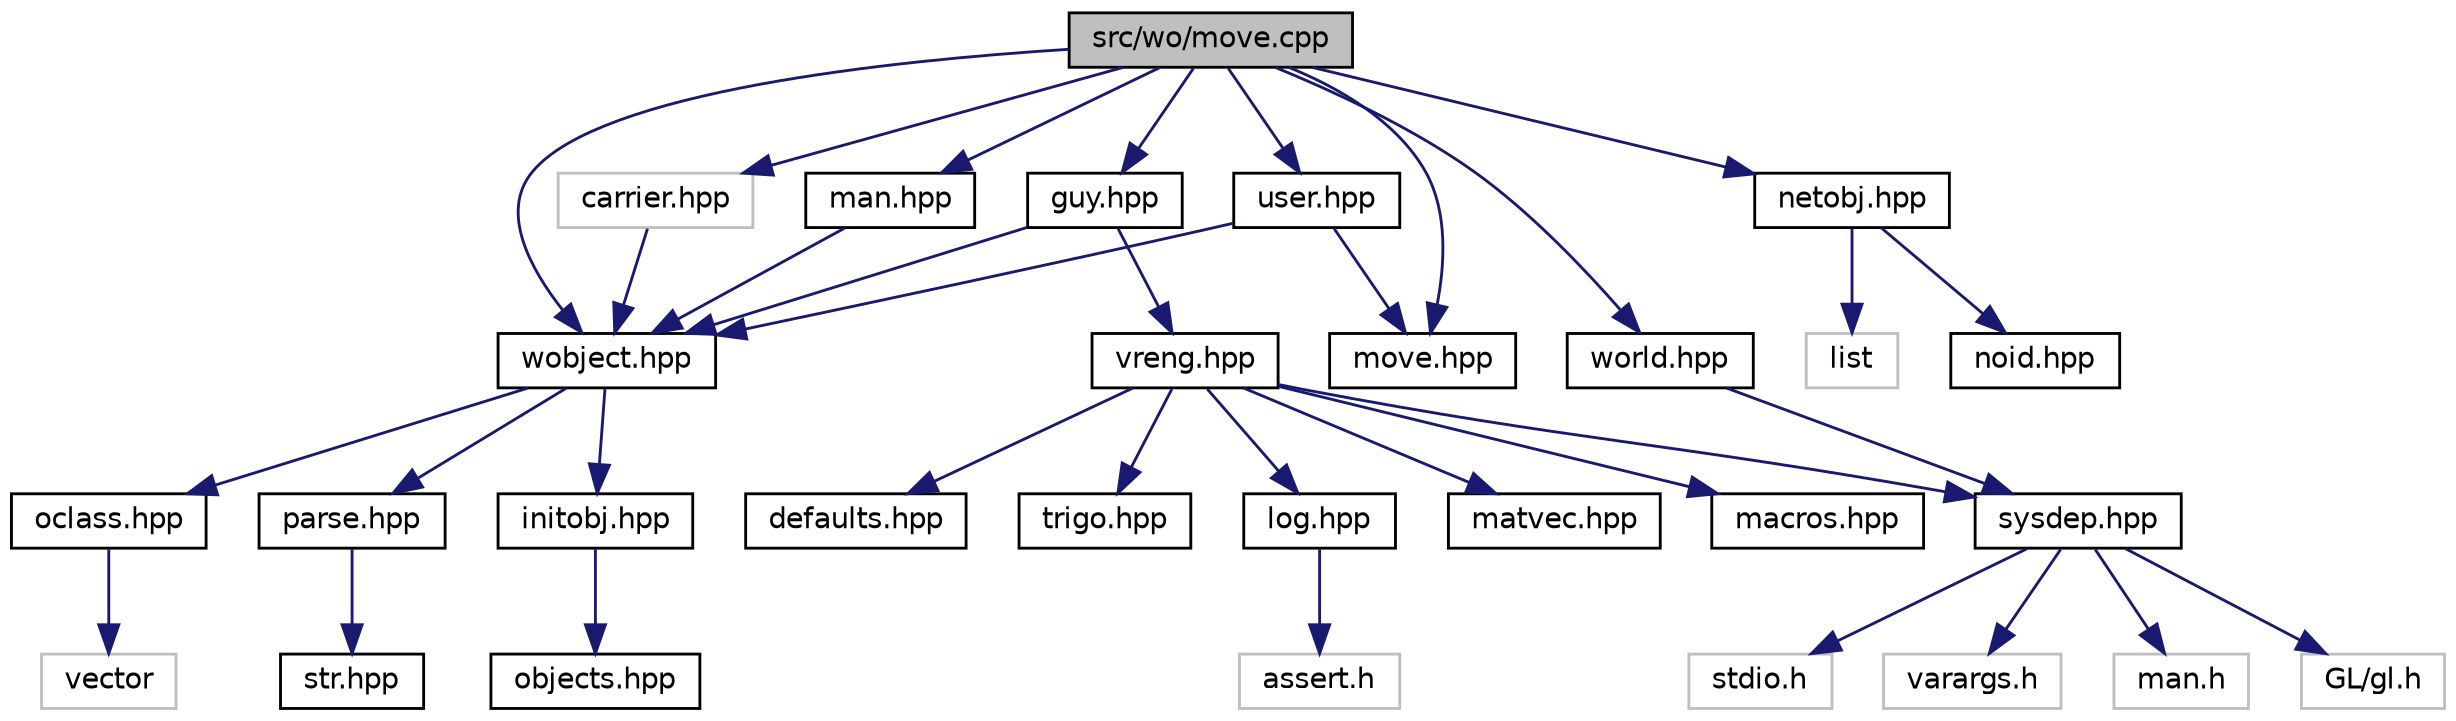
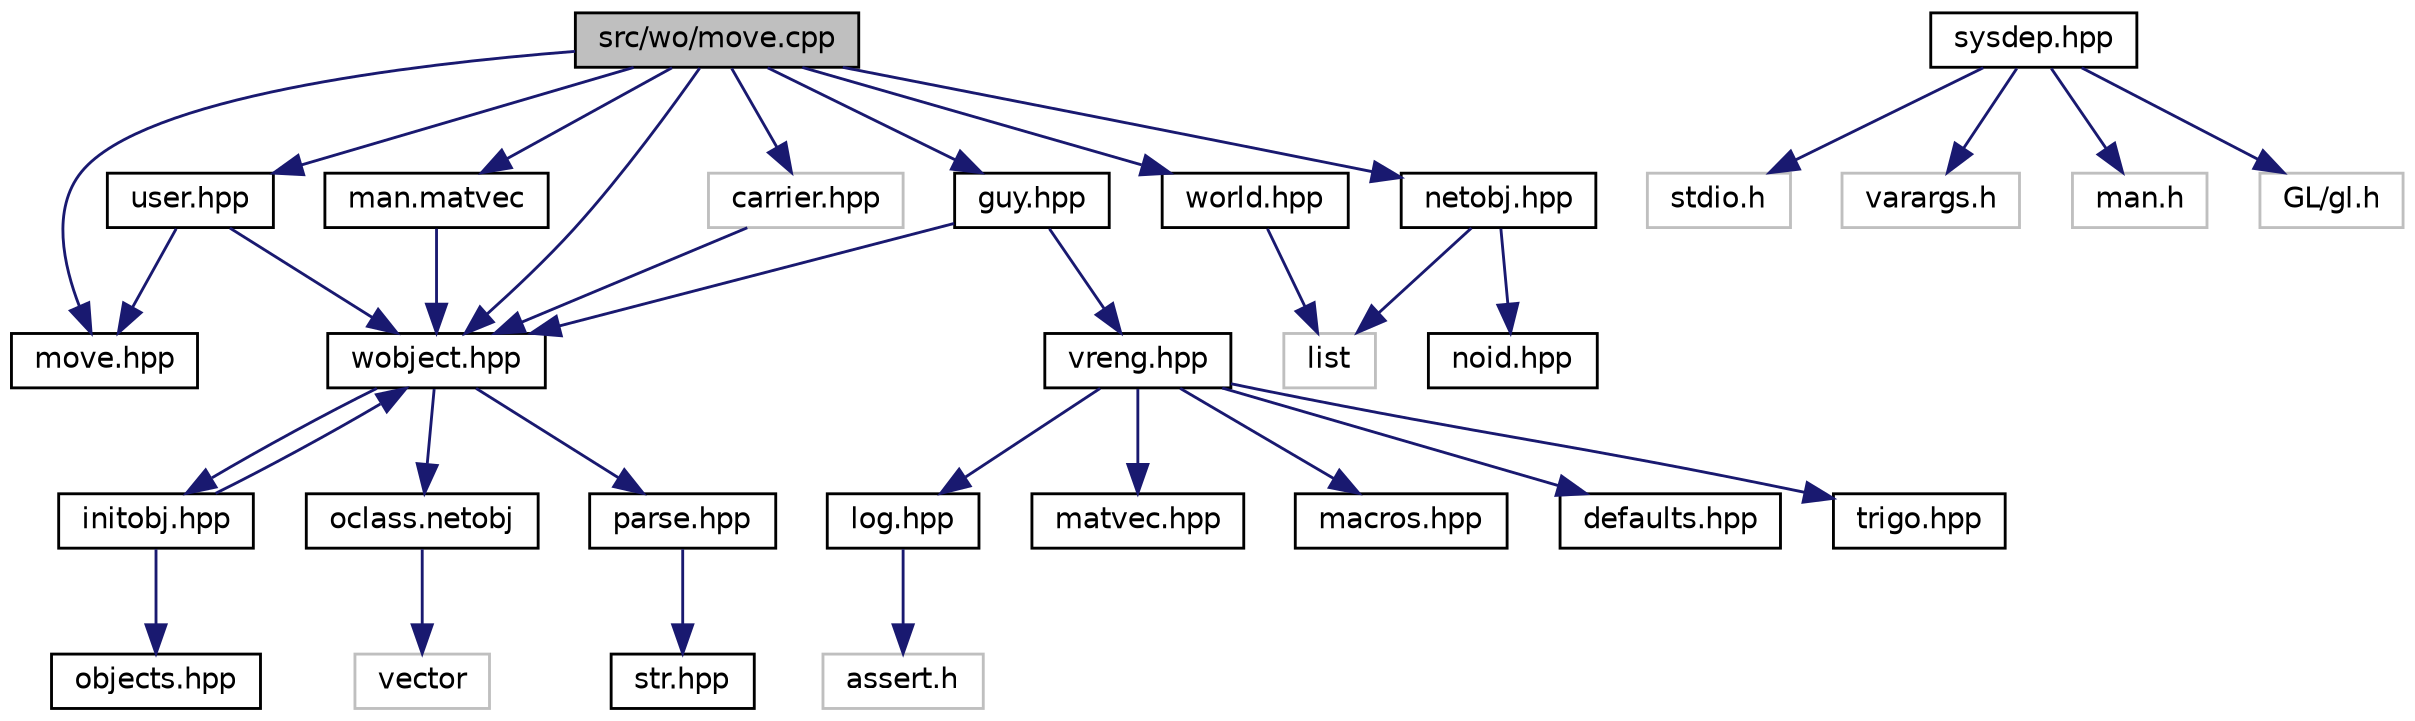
(890, 200) -> (437, 200)
(1856, 436) -> (1286, 268)
(1612, 440) -> none
none -> (299, 450)
(109, 521) -> (422, 521)
